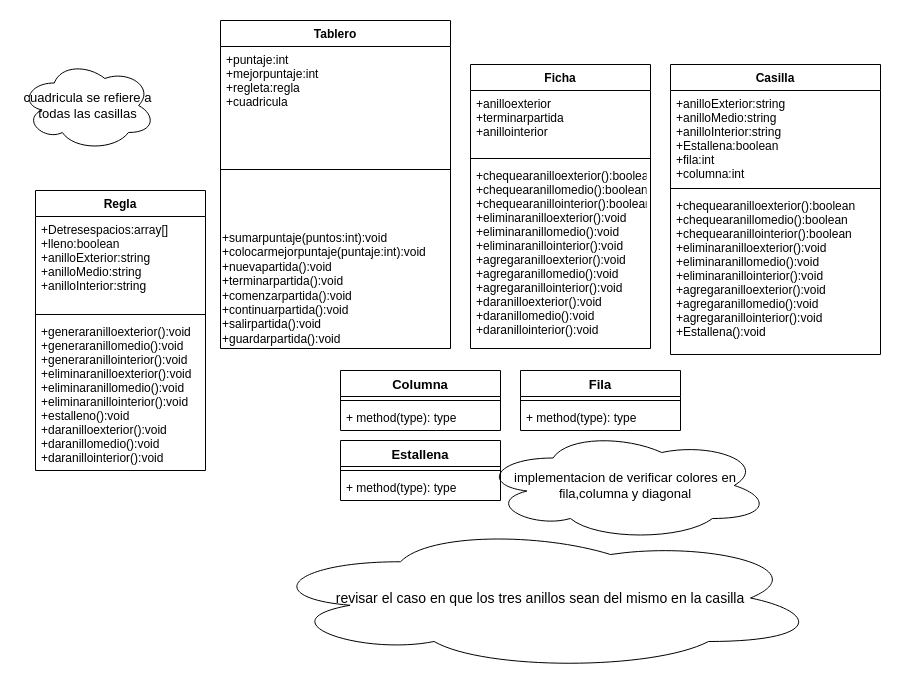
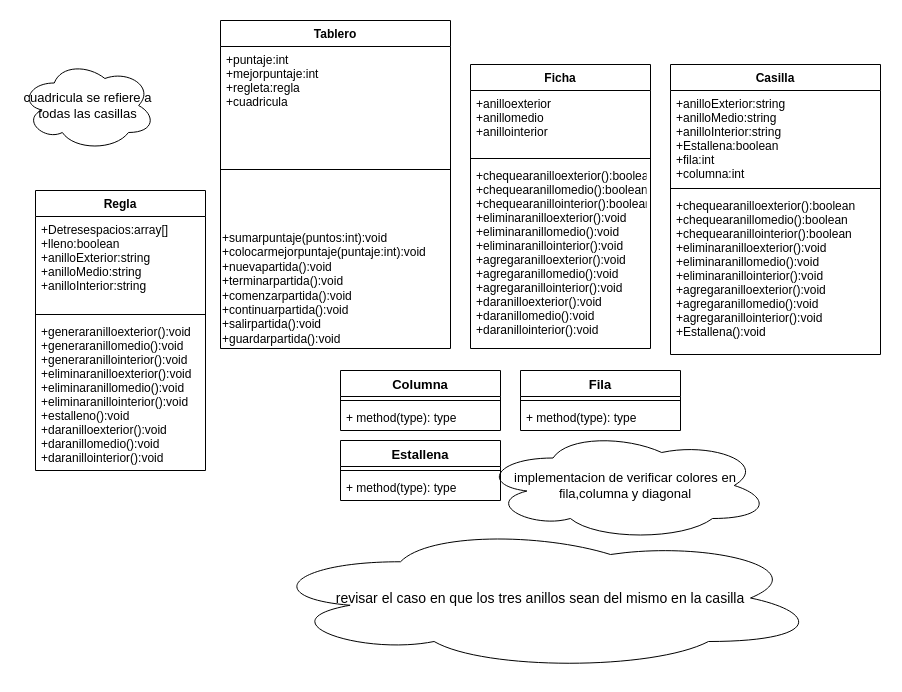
(520, 104) -> (520, 104)
